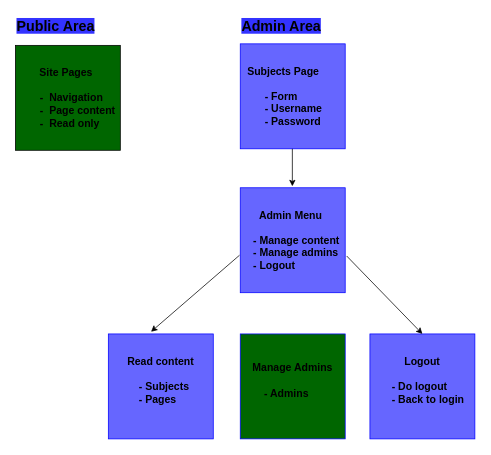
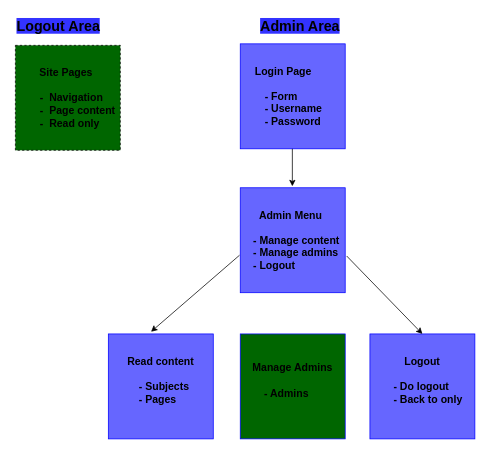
(45, 27) -> (48, 27)
(293, 27) -> (312, 27)
(273, 96) -> (266, 96)
(68, 98) -> (68, 98)
(423, 387) -> (423, 387)
